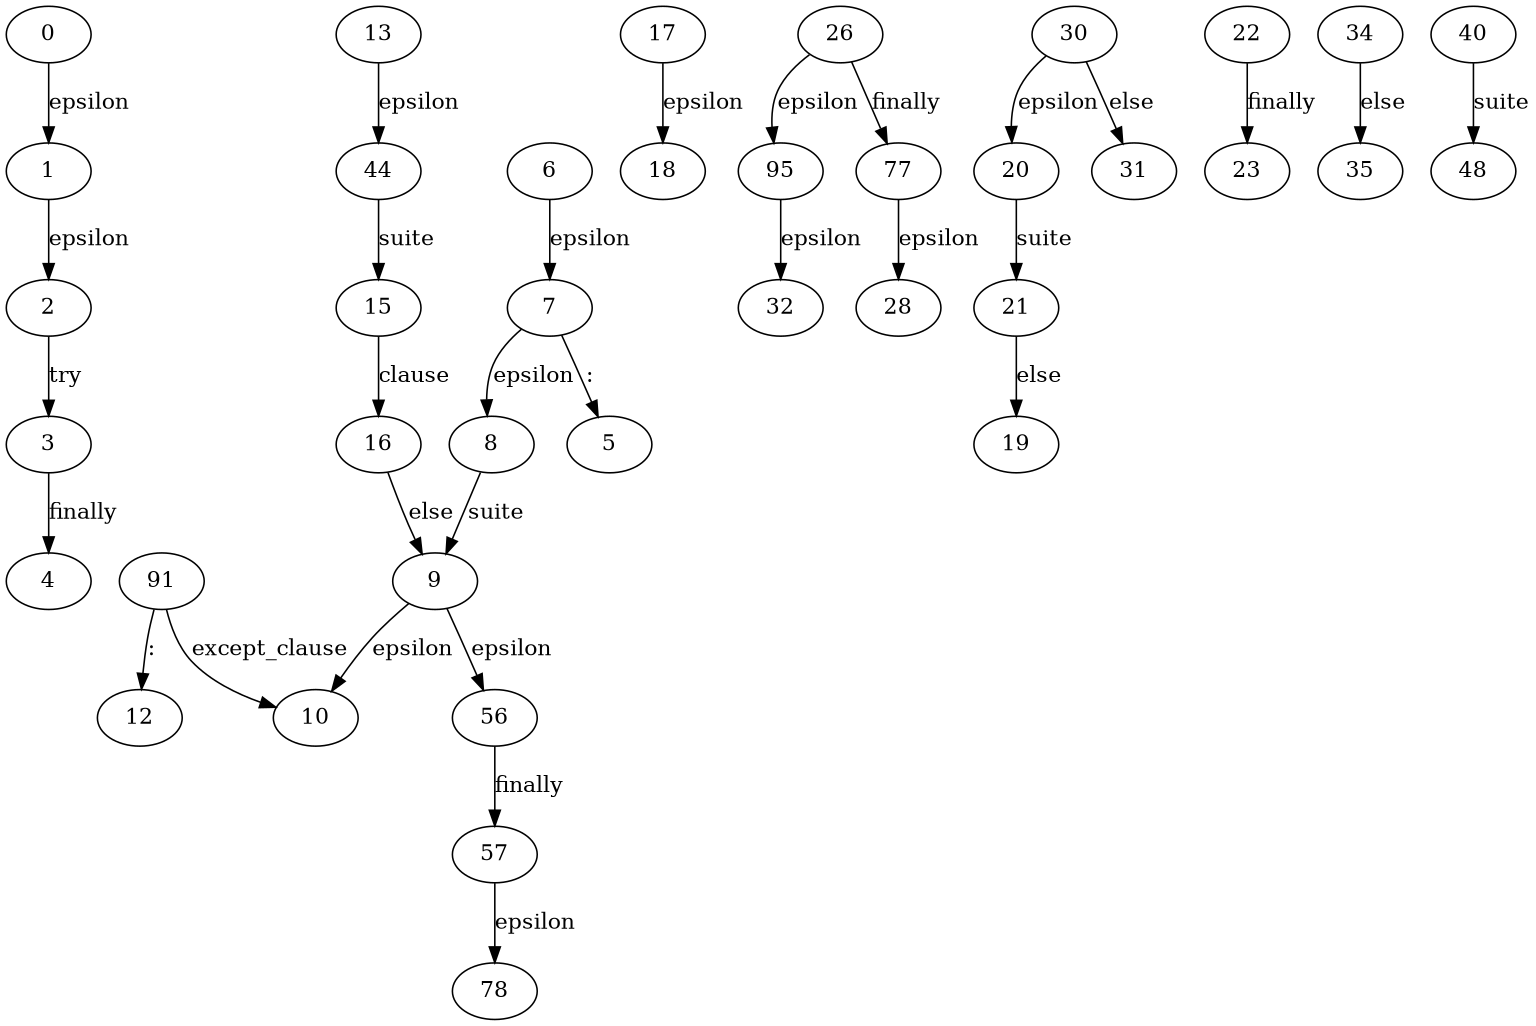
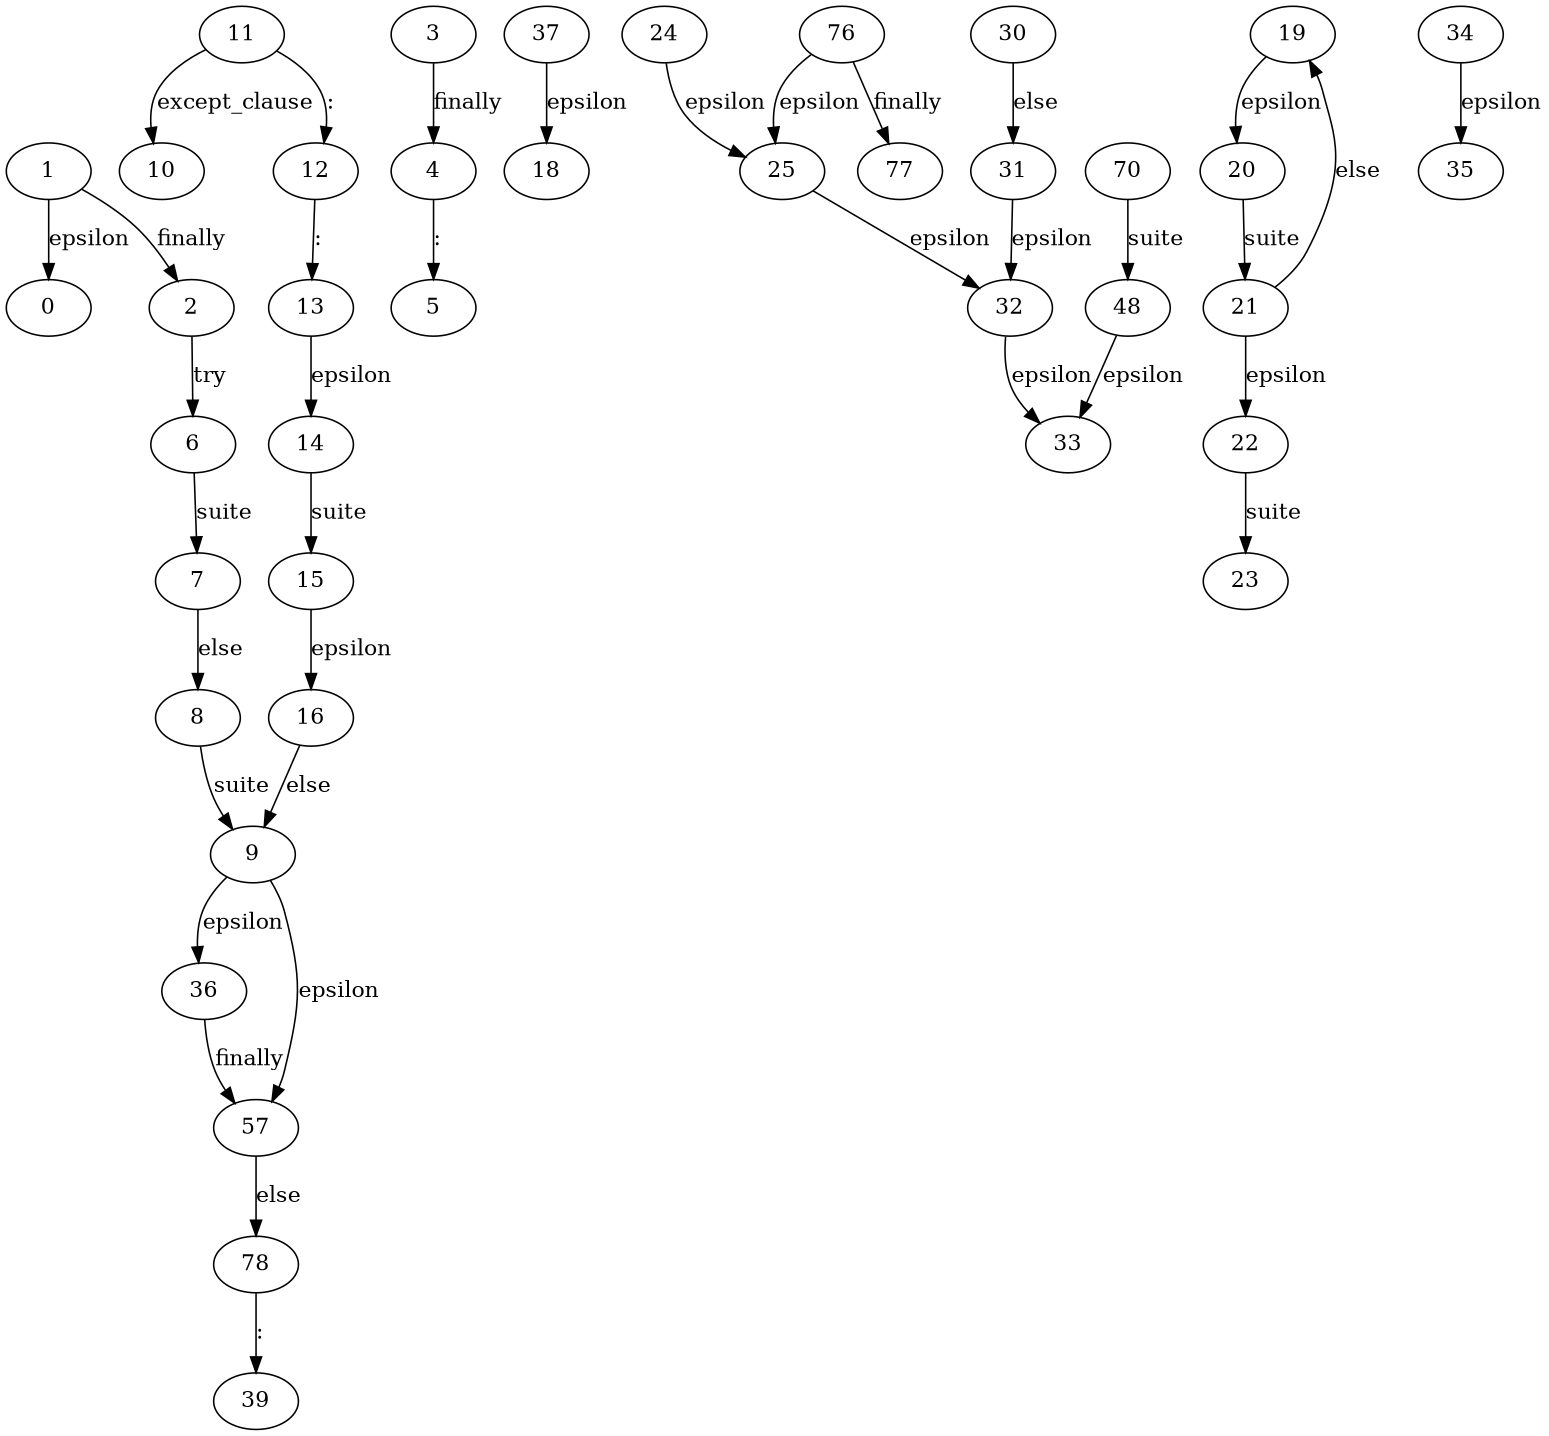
(663, 35) -> (547, 35)
none -> (664, 35)
(840, 35) -> (842, 35)
(1473, 35) -> (1128, 171)
(1020, 87) -> (1242, 88)
(49, 95) -> (49, 232)
(1282, 103) -> (1274, 513)
(1383, 103) -> (1502, 103)
(379, 171) -> (311, 445)
(781, 171) -> (782, 171)
none -> (314, 232)
none -> (1012, 232)
(90, 240) -> (192, 240)
(591, 240) -> (225, 513)
(899, 308) -> none
(49, 368) -> (192, 368)
none -> (1246, 368)
(577, 369) -> (434, 232)
(415, 376) -> (352, 650)
(534, 376) -> (221, 650)
none -> (1068, 445)
(162, 581) -> (242, 35)
(372, 638) -> (297, 983)
(495, 718) -> (204, 991)
(536, 923) -> (279, 1196)
none -> (256, 1401)
